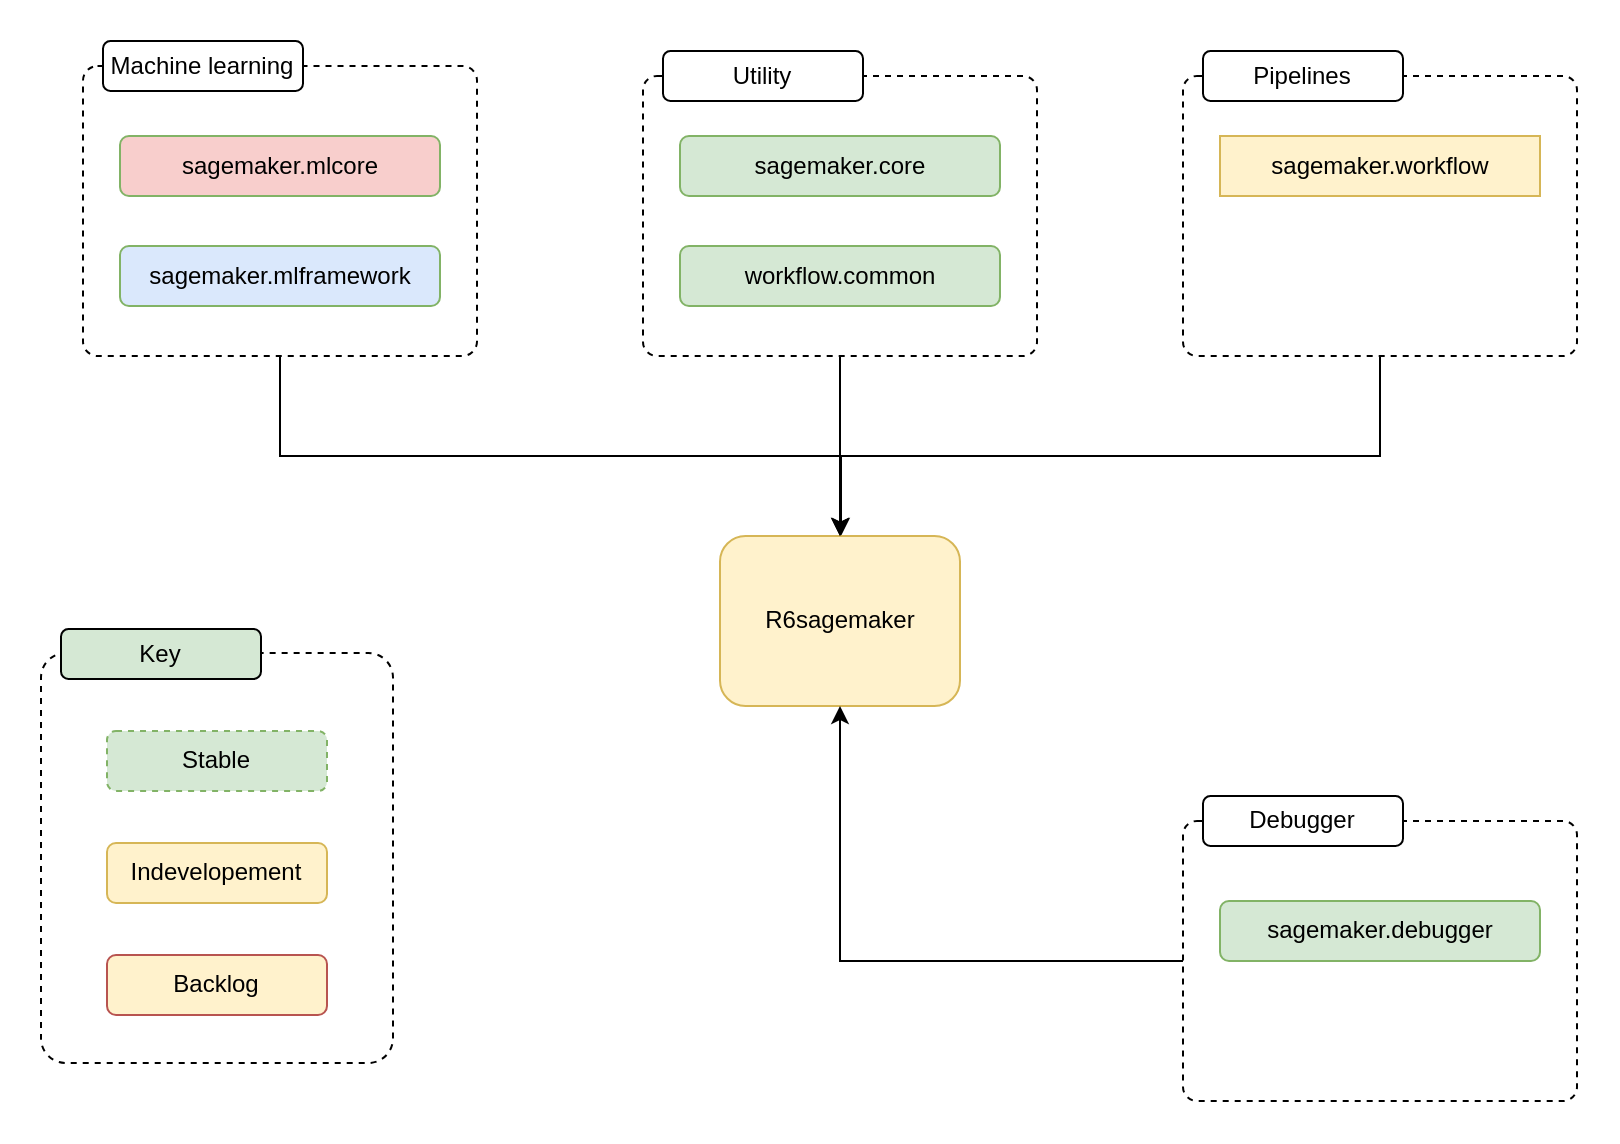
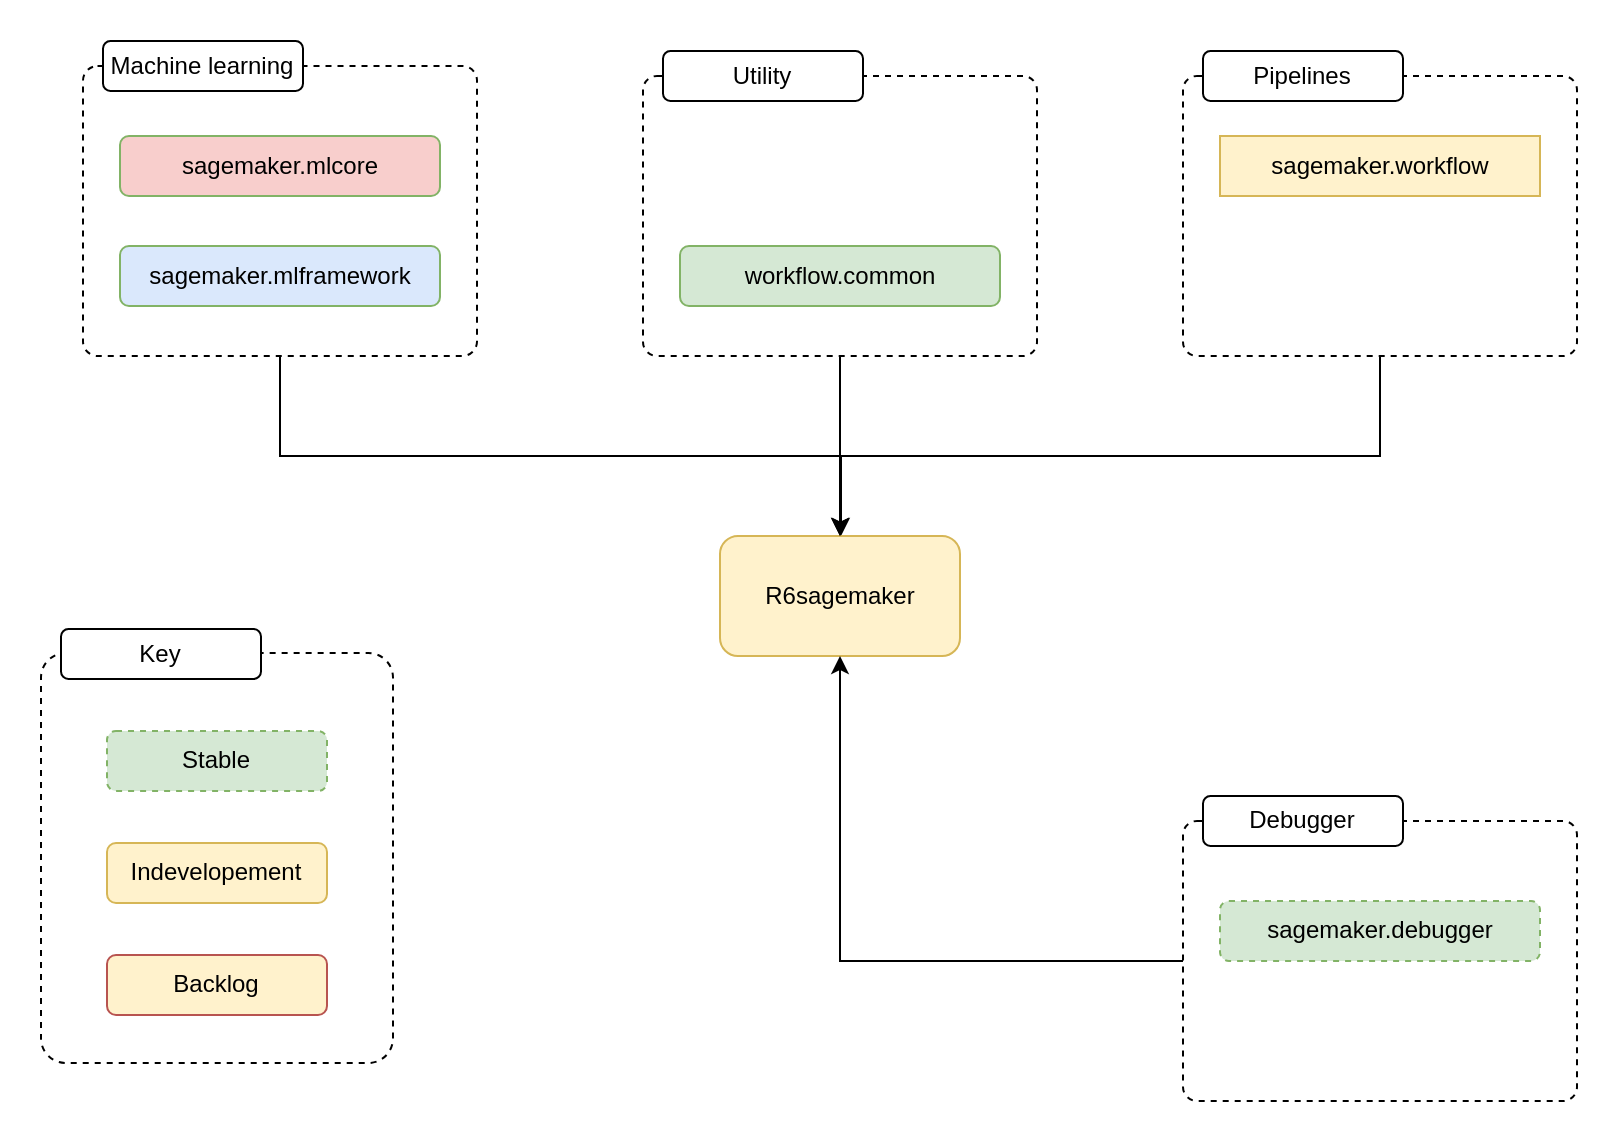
(840, 166) -> none
(840, 621) -> (840, 596)
(161, 654) -> (161, 654)
(1380, 931) -> (1380, 931)
